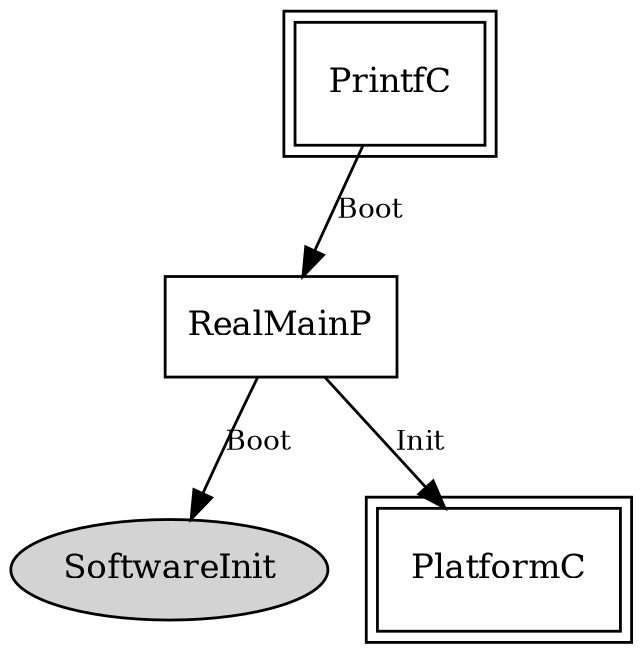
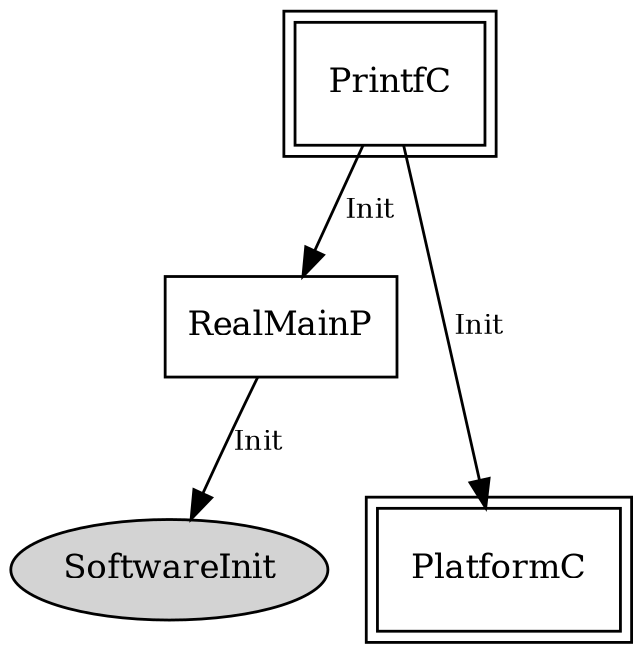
(370, 211) -> (370, 211)
(376, 433) -> (442, 313)
(259, 443) -> (259, 443)
